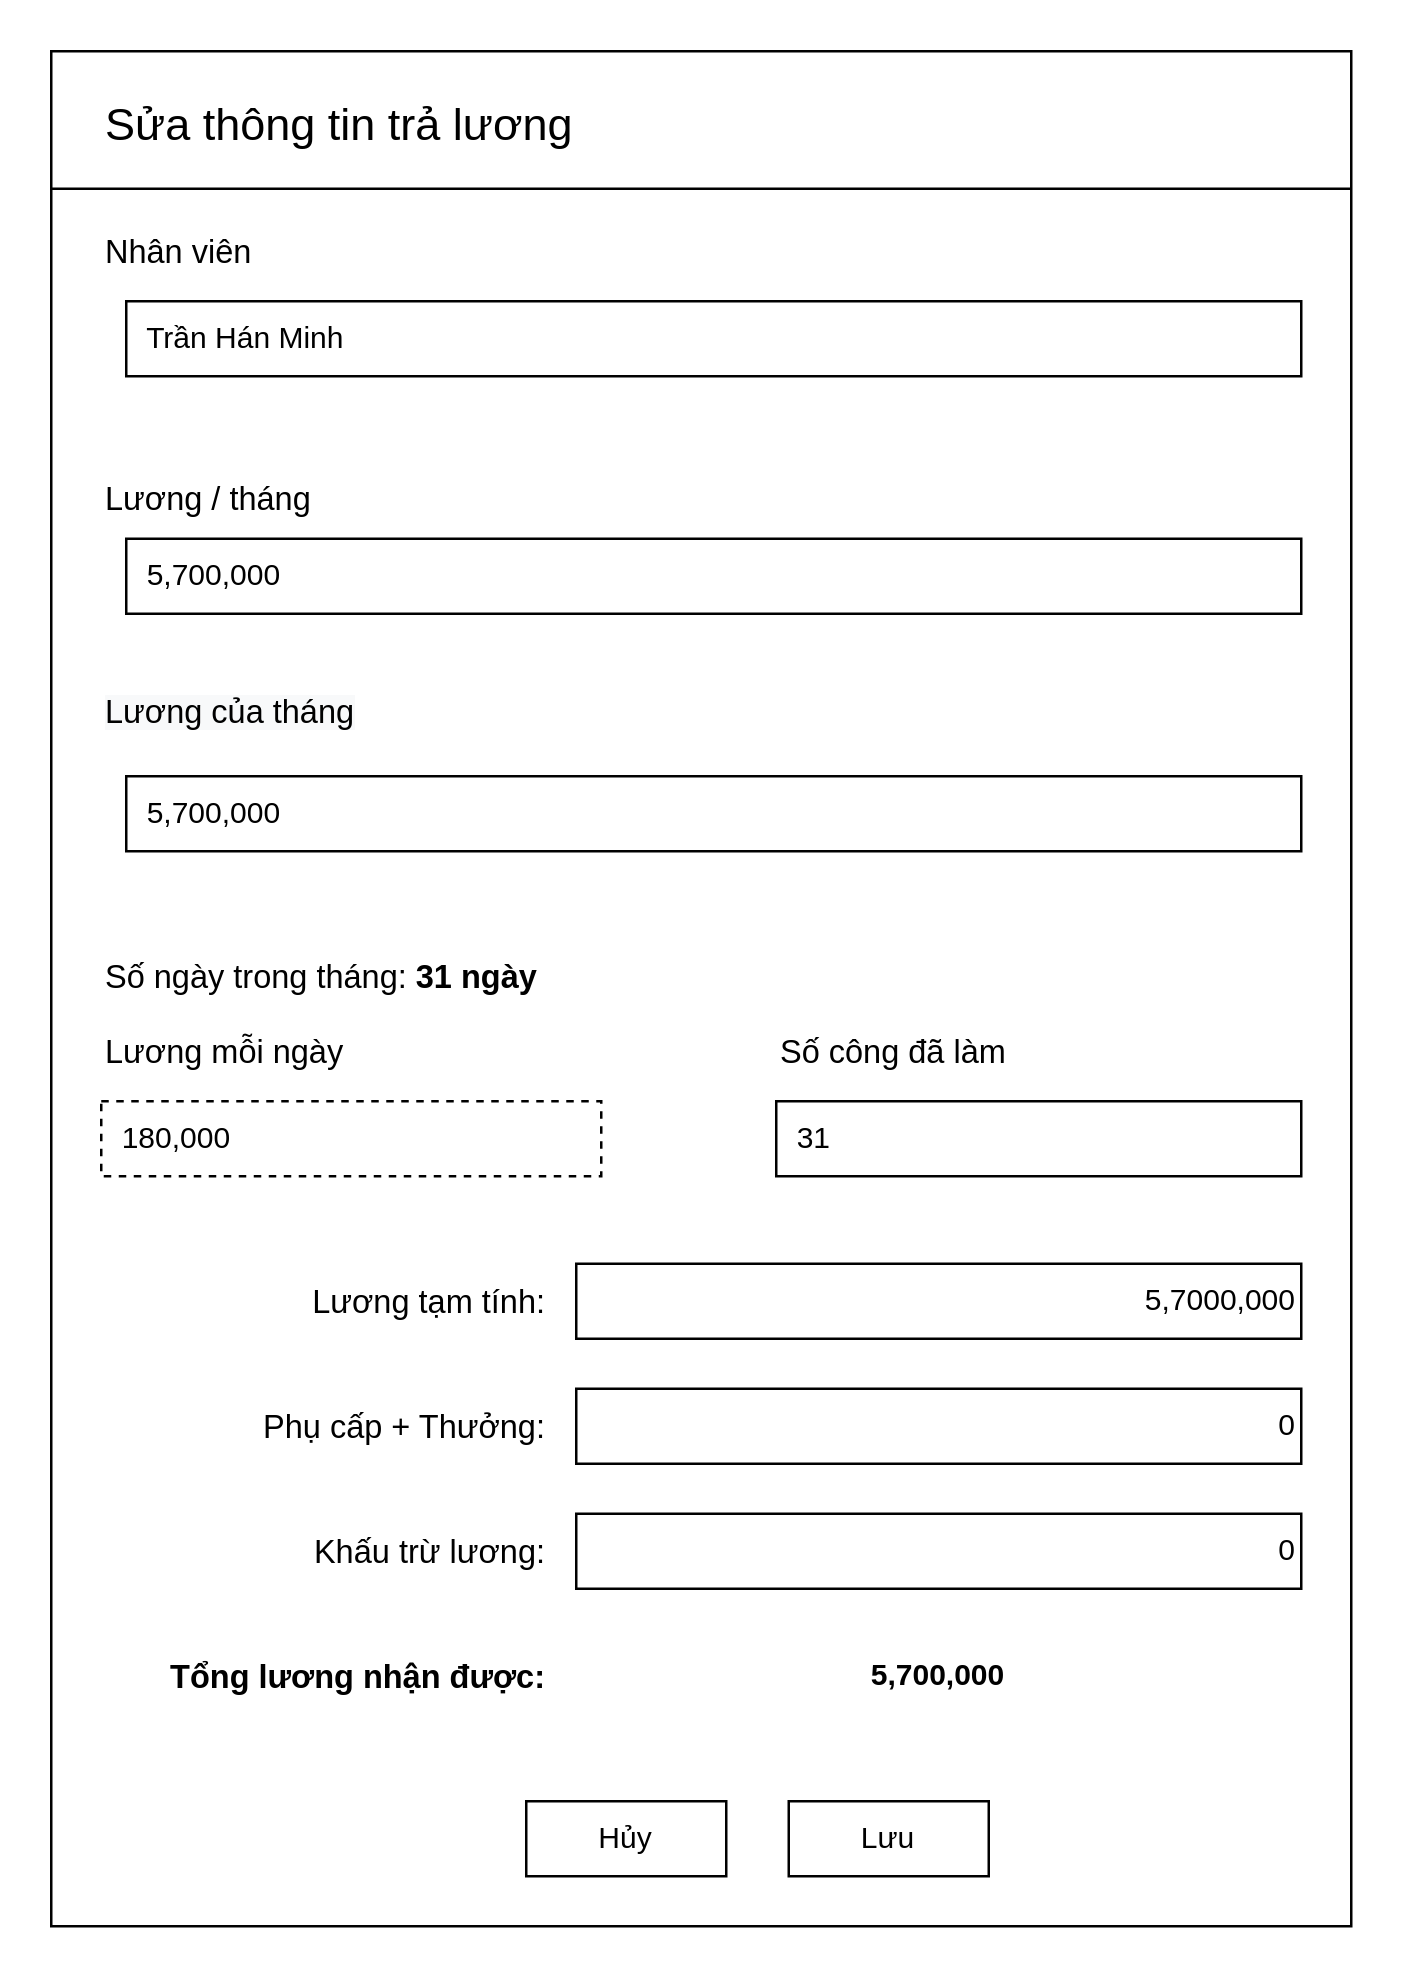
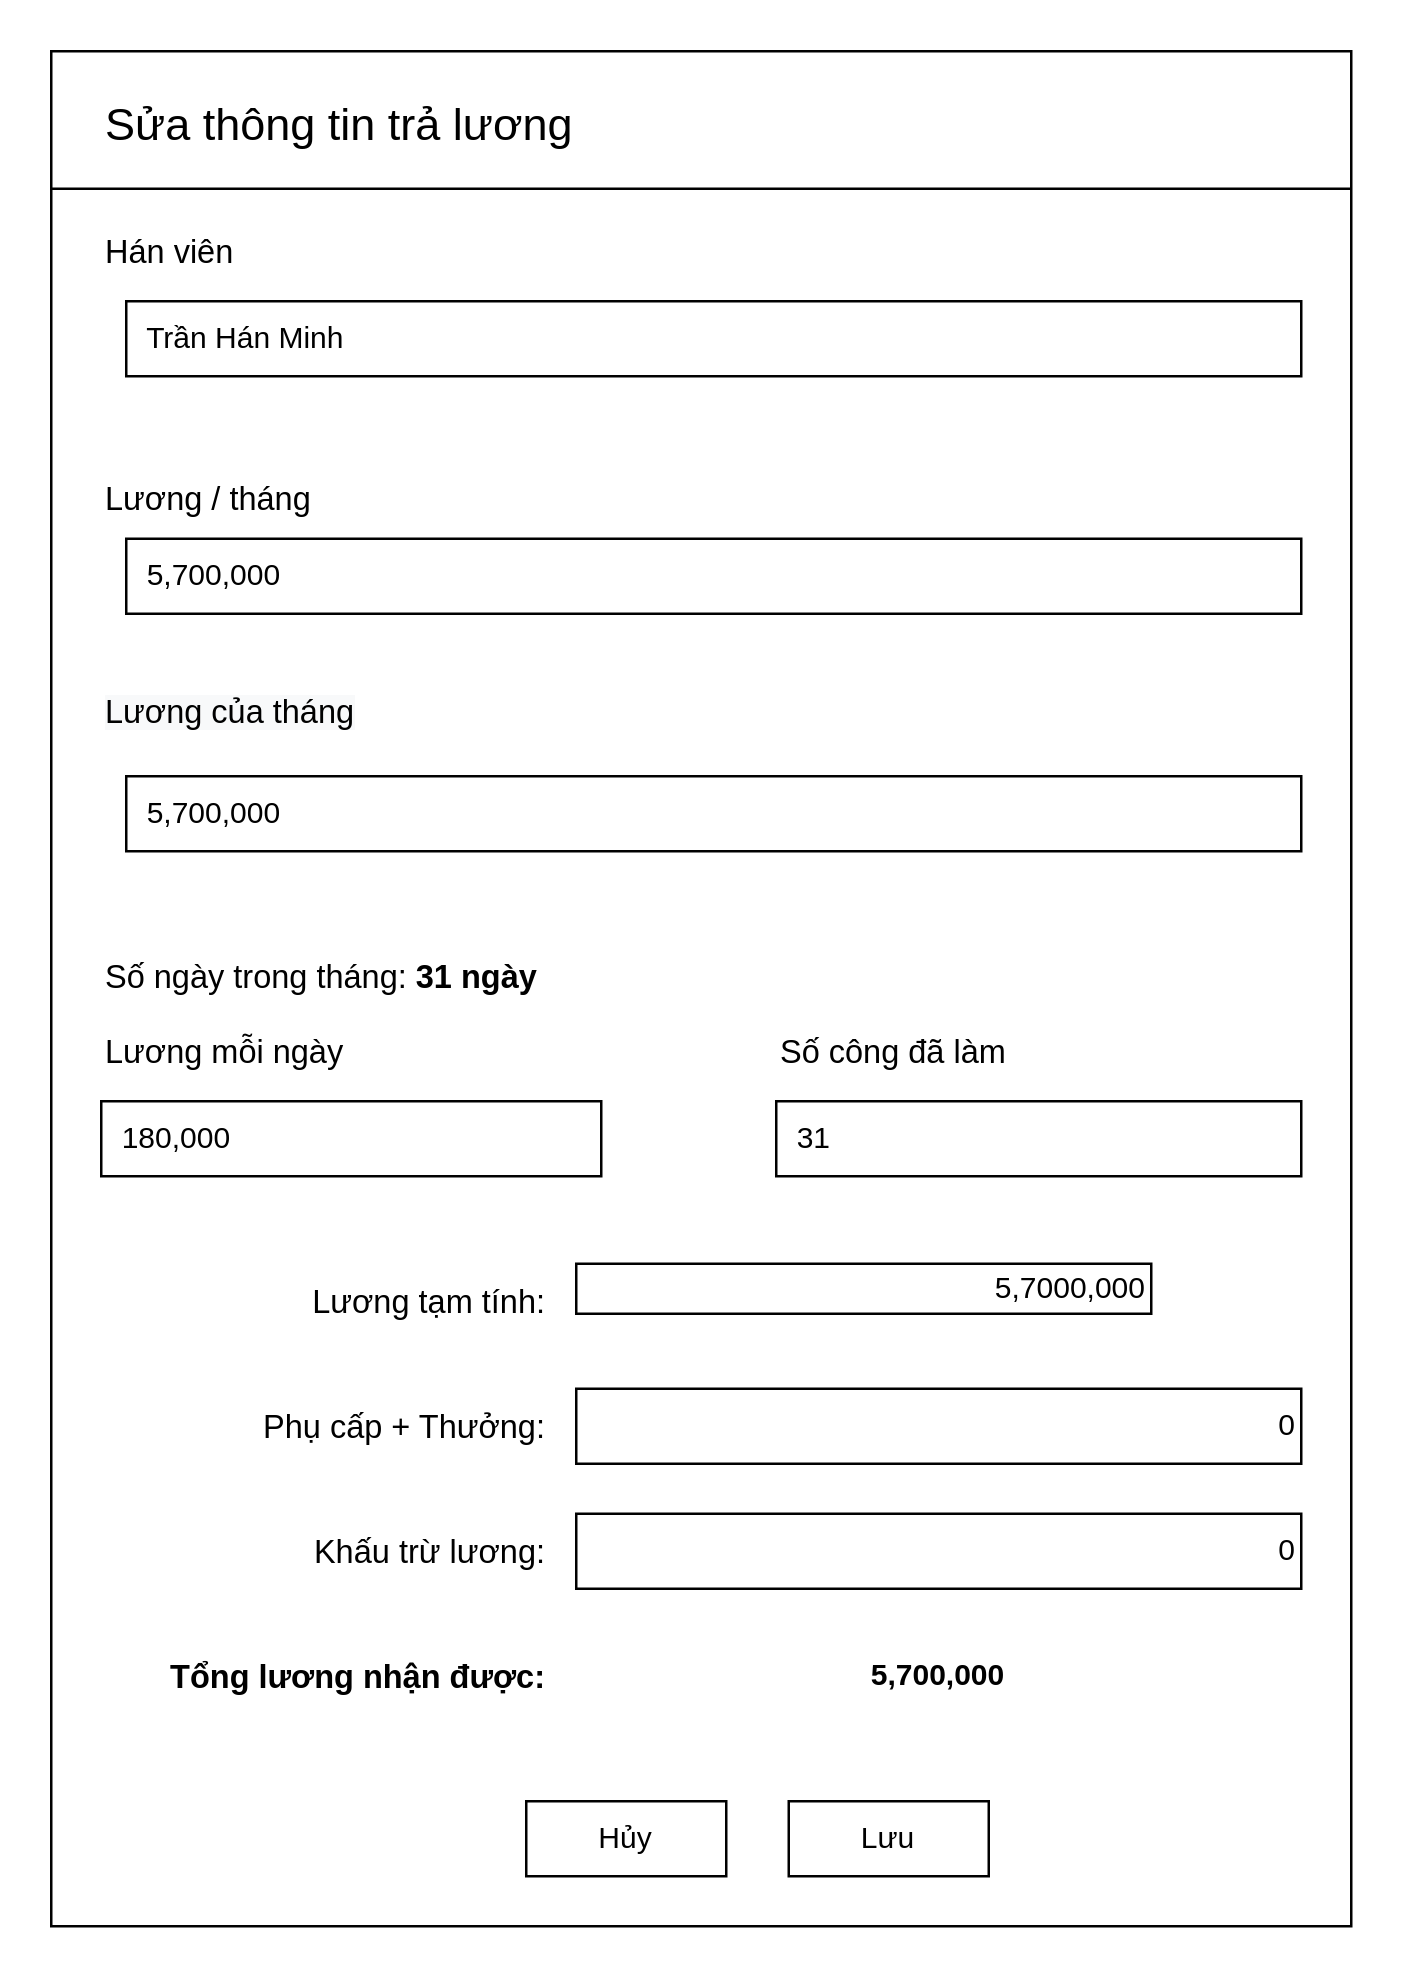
(174, 251) -> (166, 251)
(351, 1139) -> (351, 1139)
(939, 1301) -> (864, 1289)
